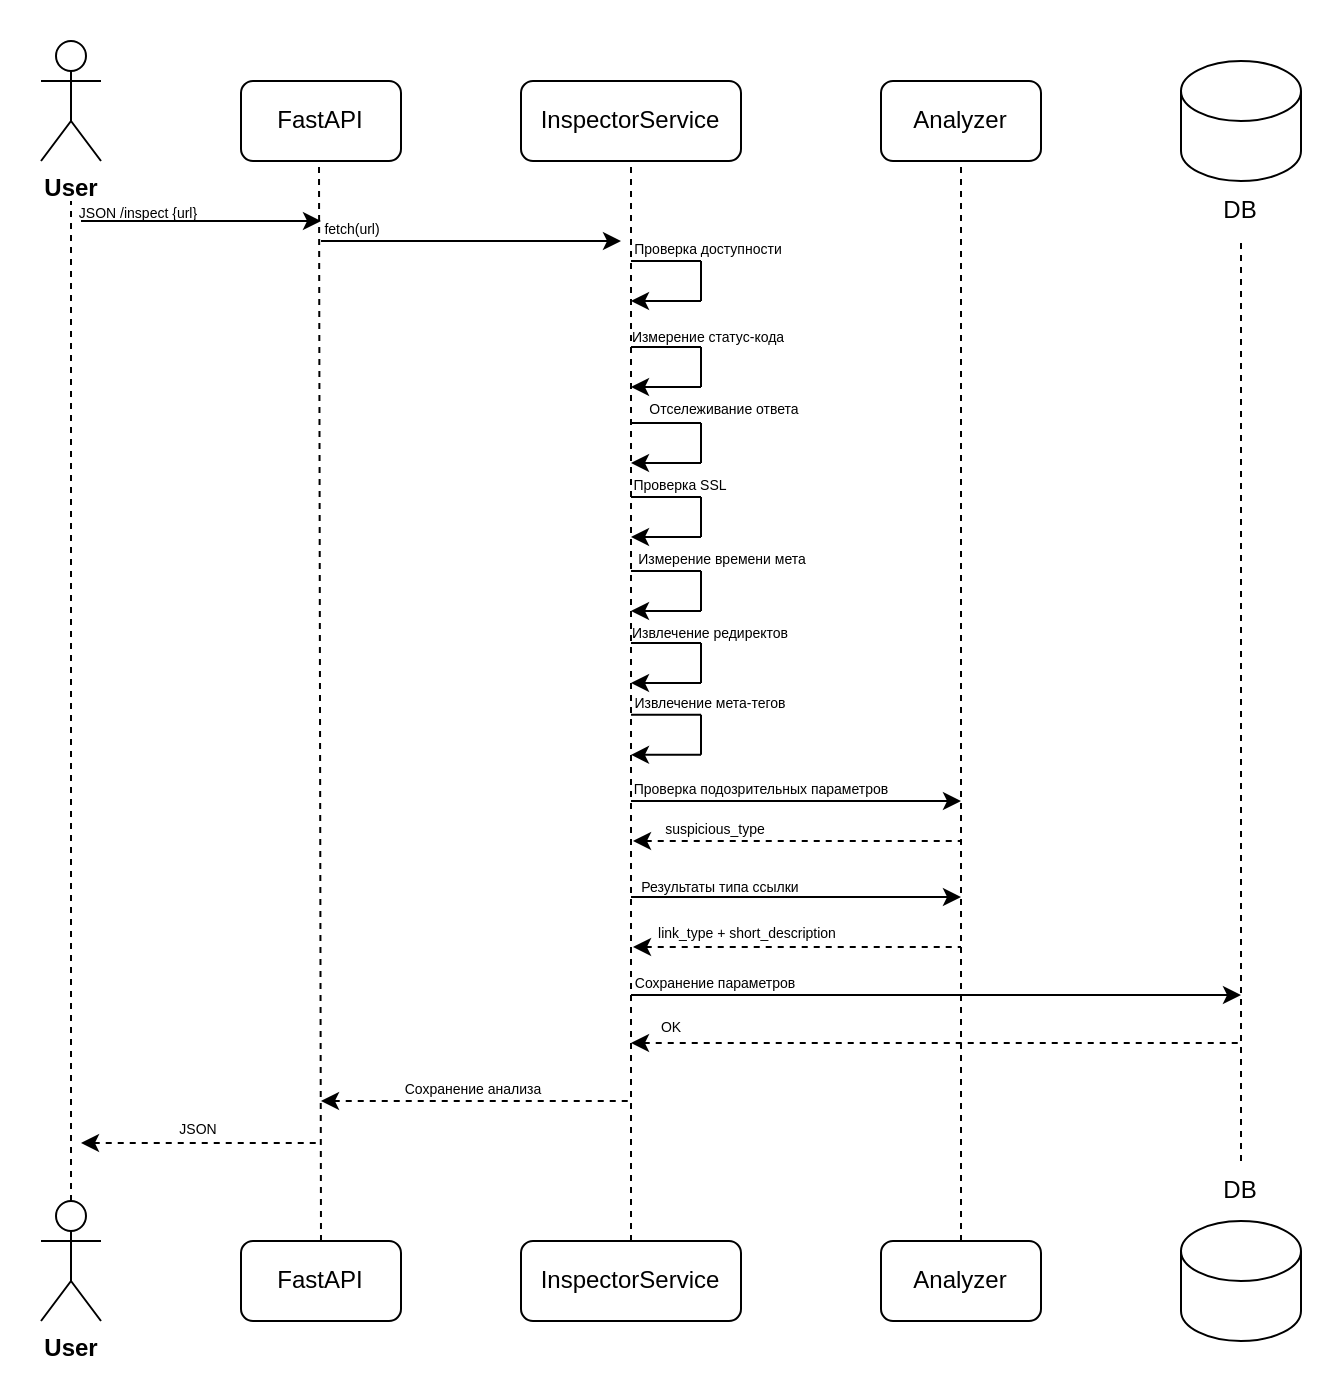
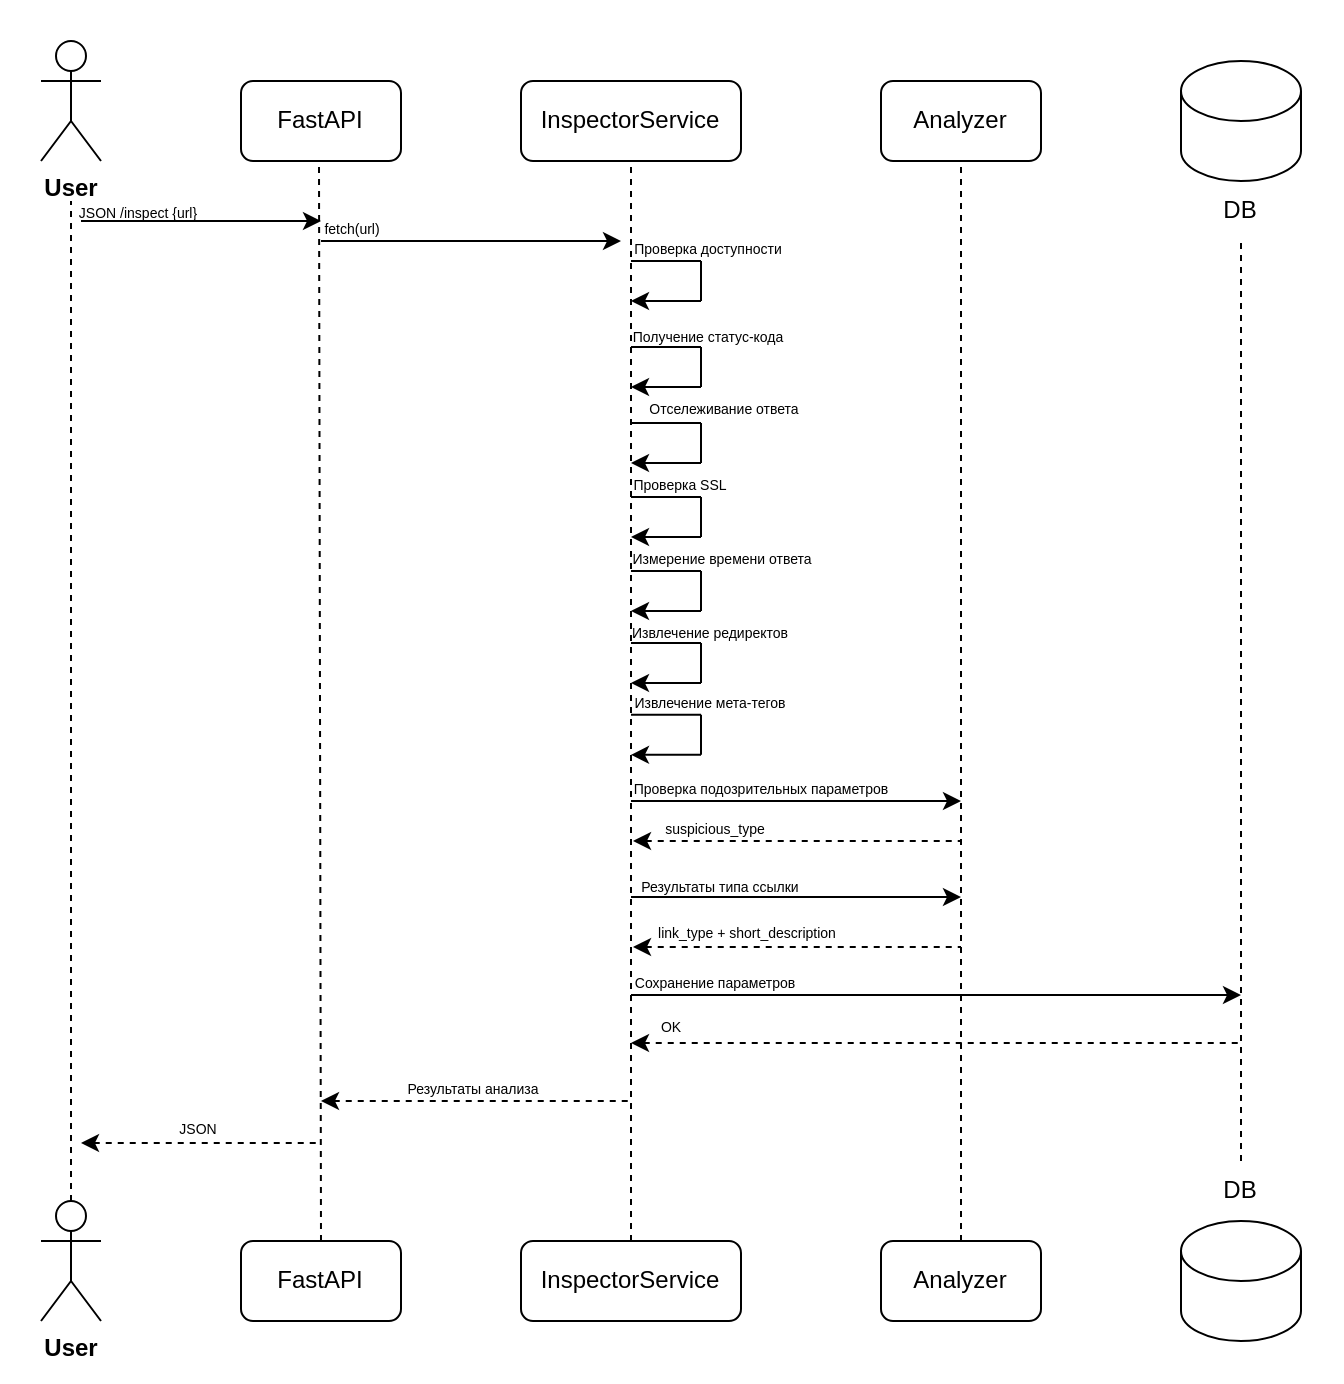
(709, 335) -> (709, 335)
(723, 557) -> (723, 557)
(474, 1087) -> (474, 1087)
